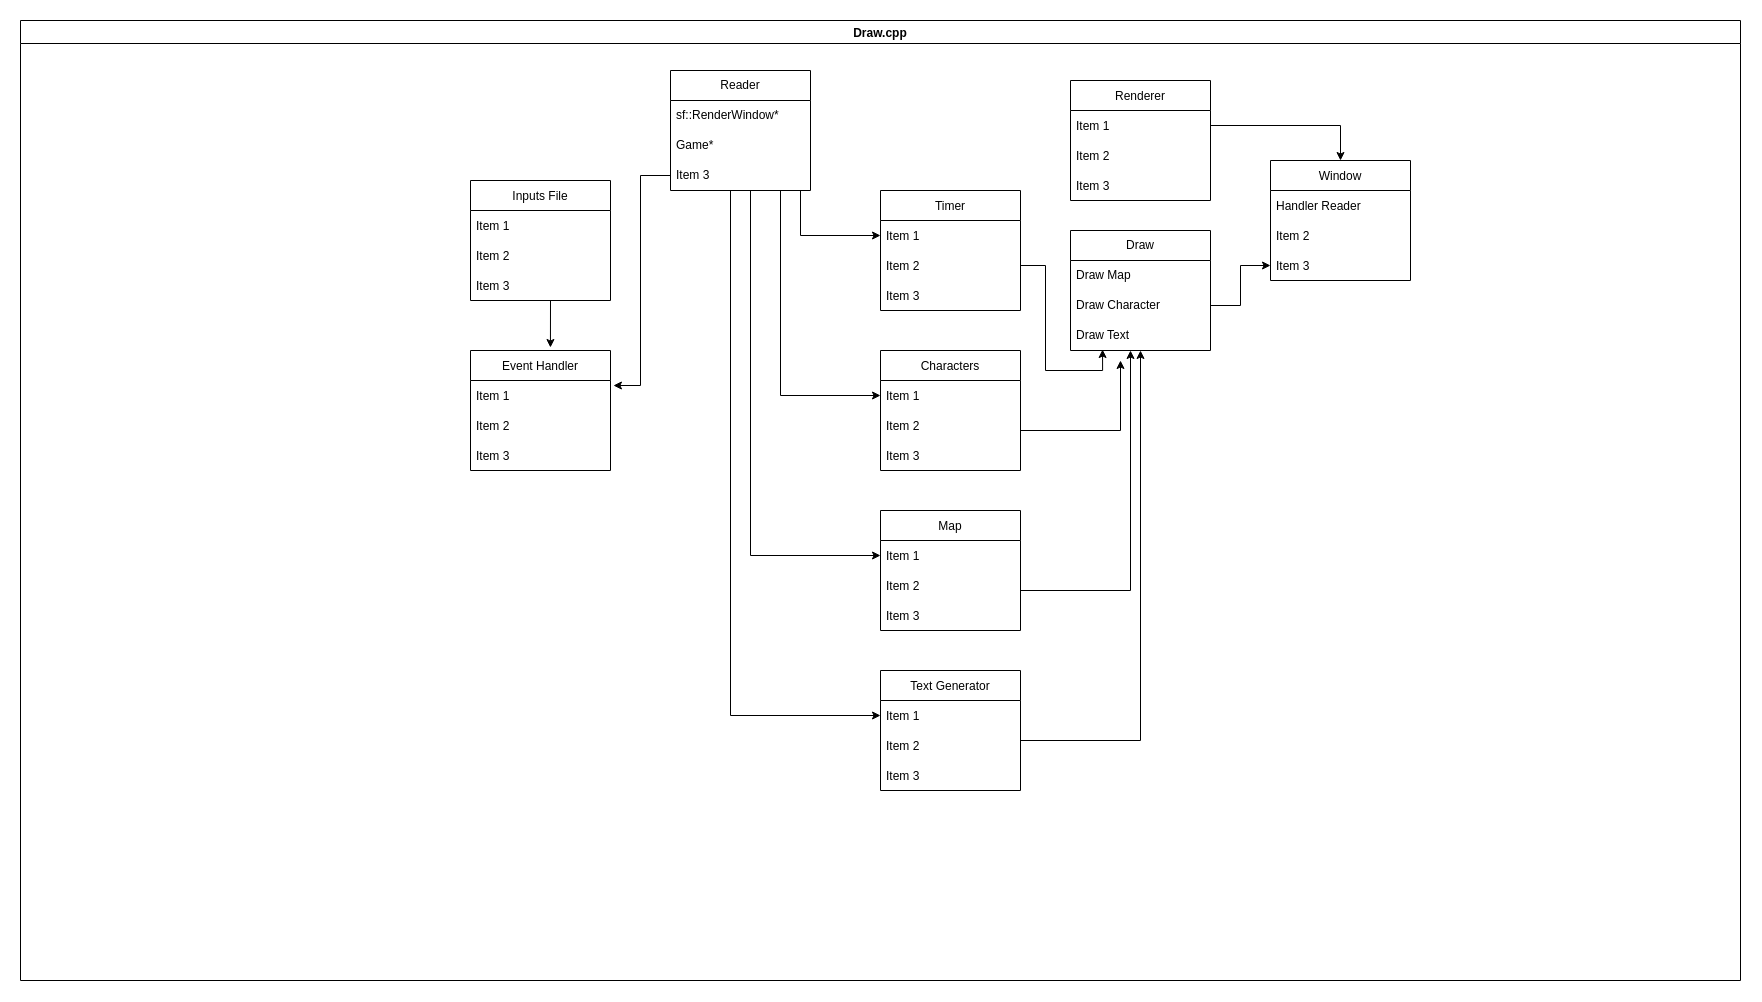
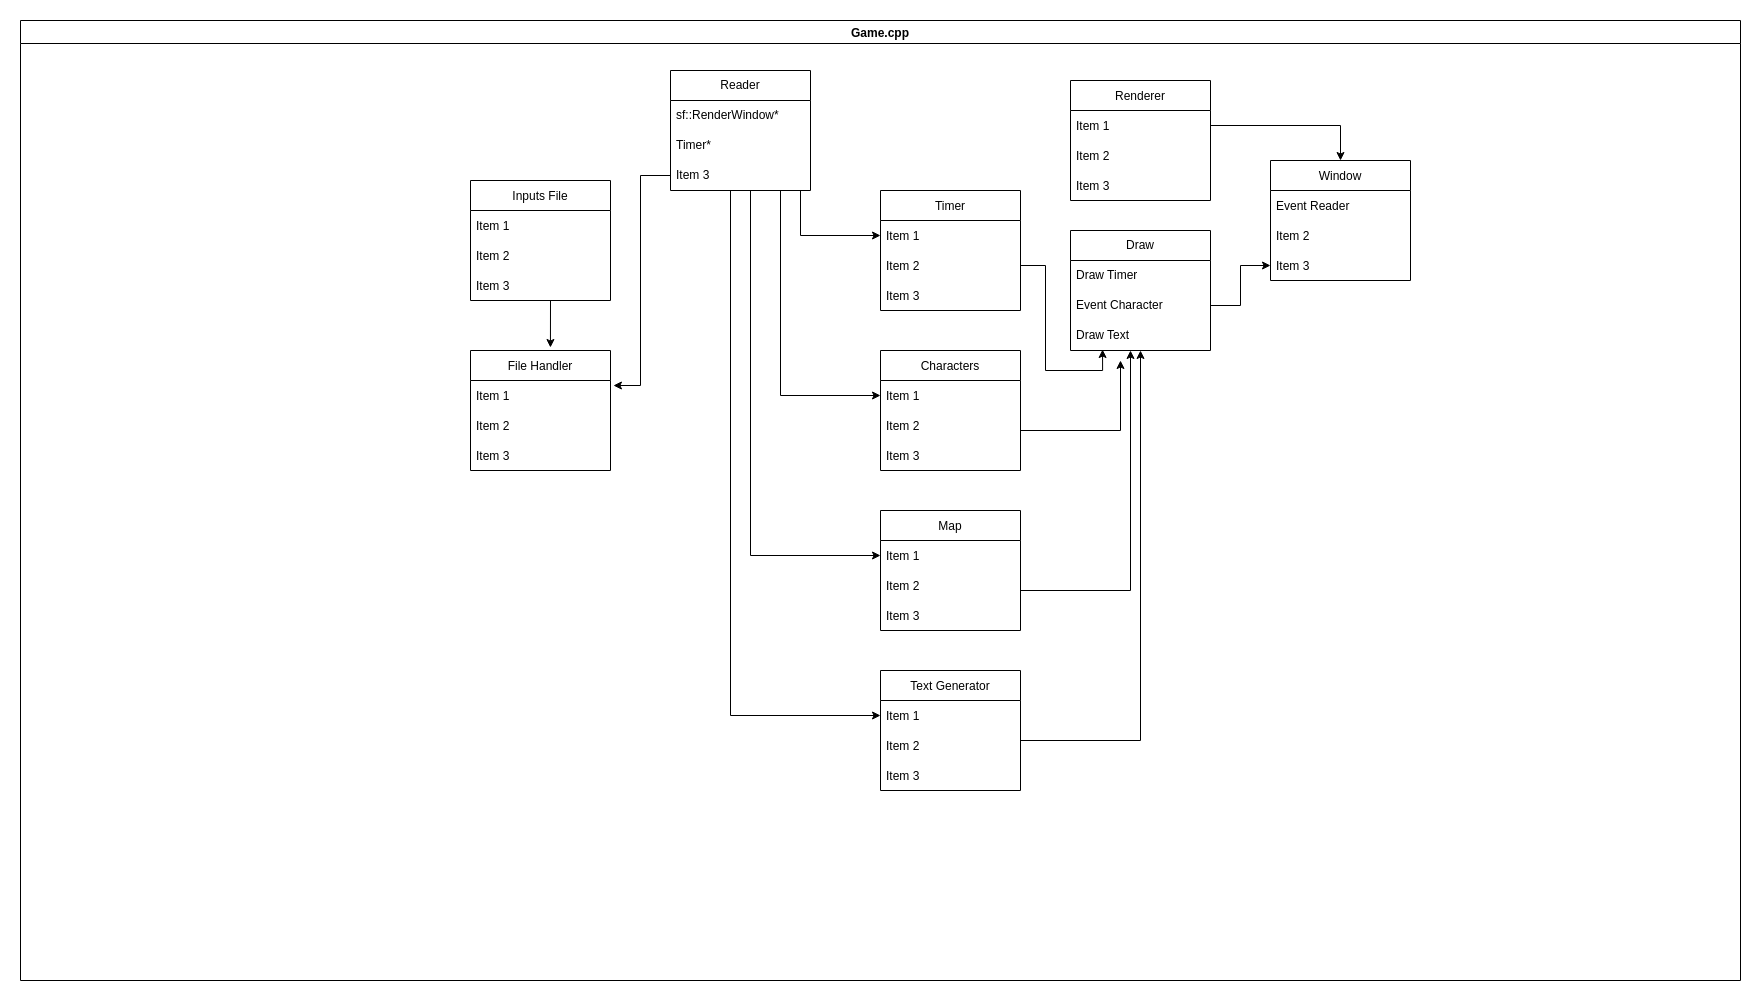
(880, 33) -> (880, 33)
(693, 146) -> (695, 146)
(1320, 206) -> (1315, 206)
(1102, 276) -> (1107, 276)
(1122, 306) -> (1125, 306)
(540, 366) -> (540, 366)
